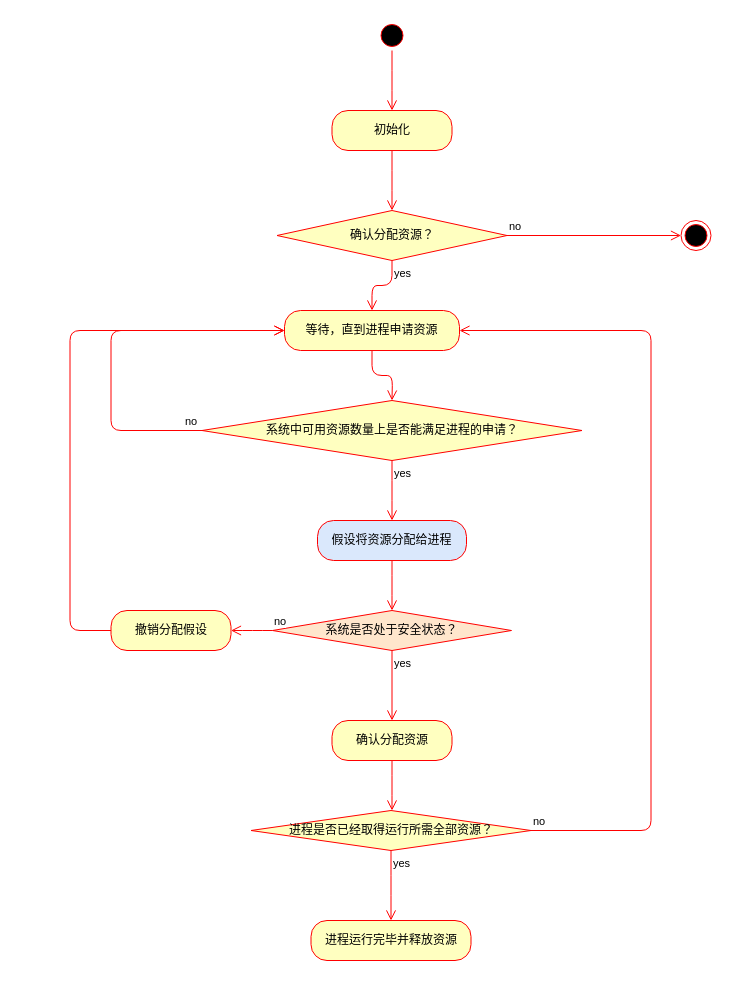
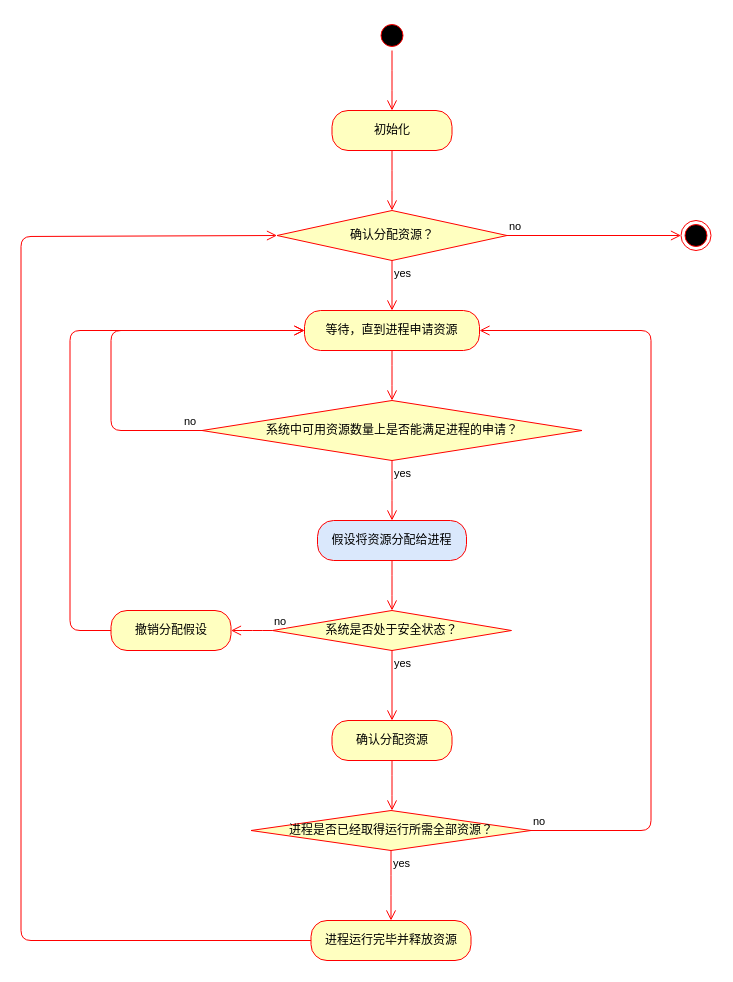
(372, 331) -> (392, 331)
none -> (21, 608)
(392, 631) -> (392, 631)
